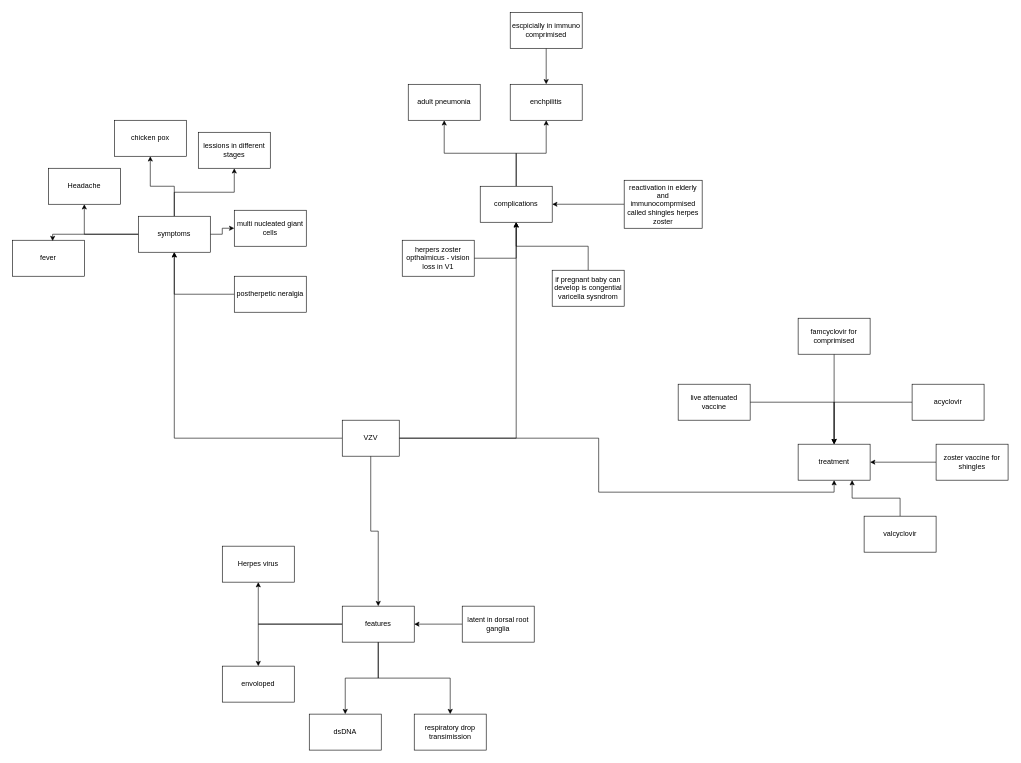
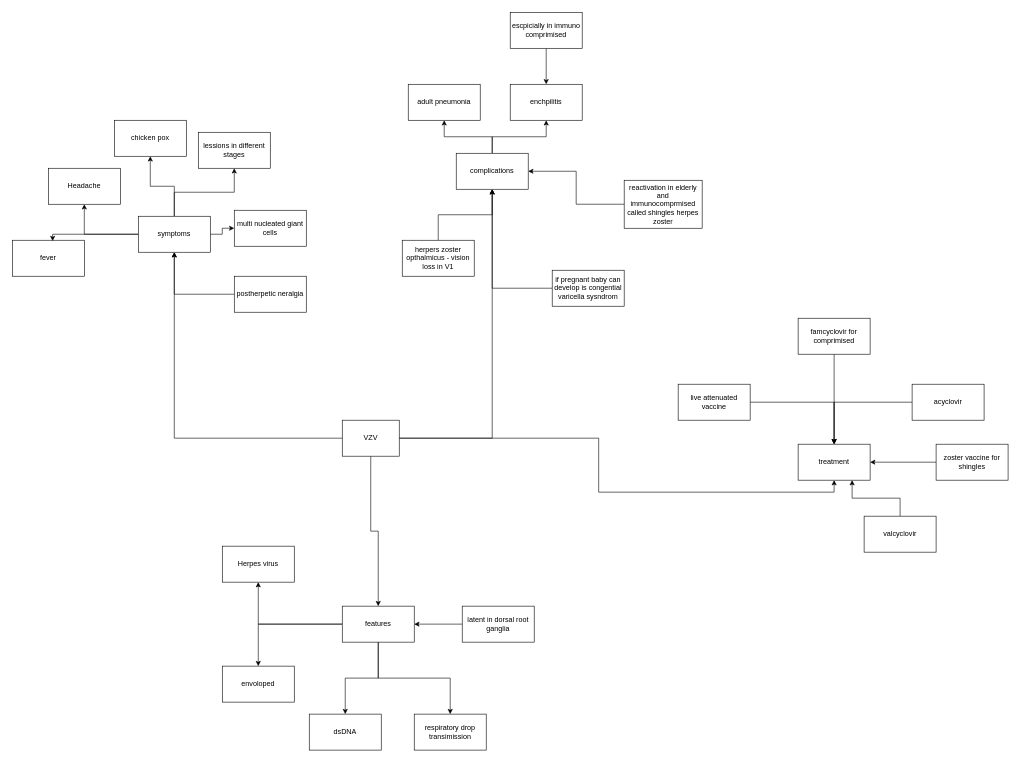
(516, 204) -> (492, 171)
